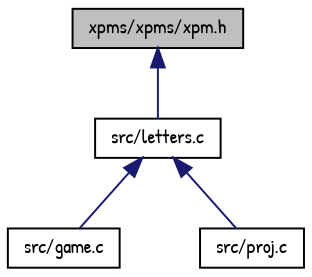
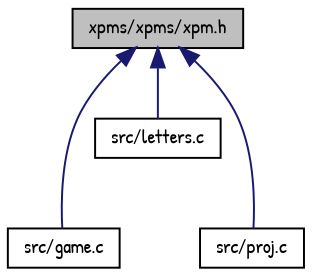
(104, 201) -> (71, 137)
(212, 201) -> (245, 137)
